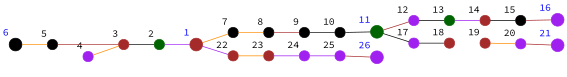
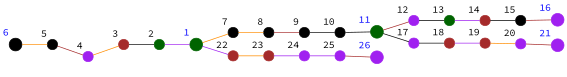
none -> (467, 43)
(88, 45) -> (70, 51)
(196, 45) -> (196, 45)
